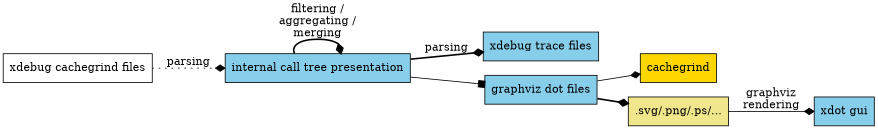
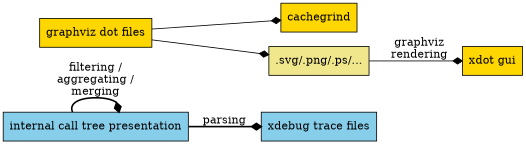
(78, 68) -> none
(444, 80) -> none
(541, 90) -> (96, 33)
(608, 100) -> (206, 47)
(844, 111) -> (492, 61)
